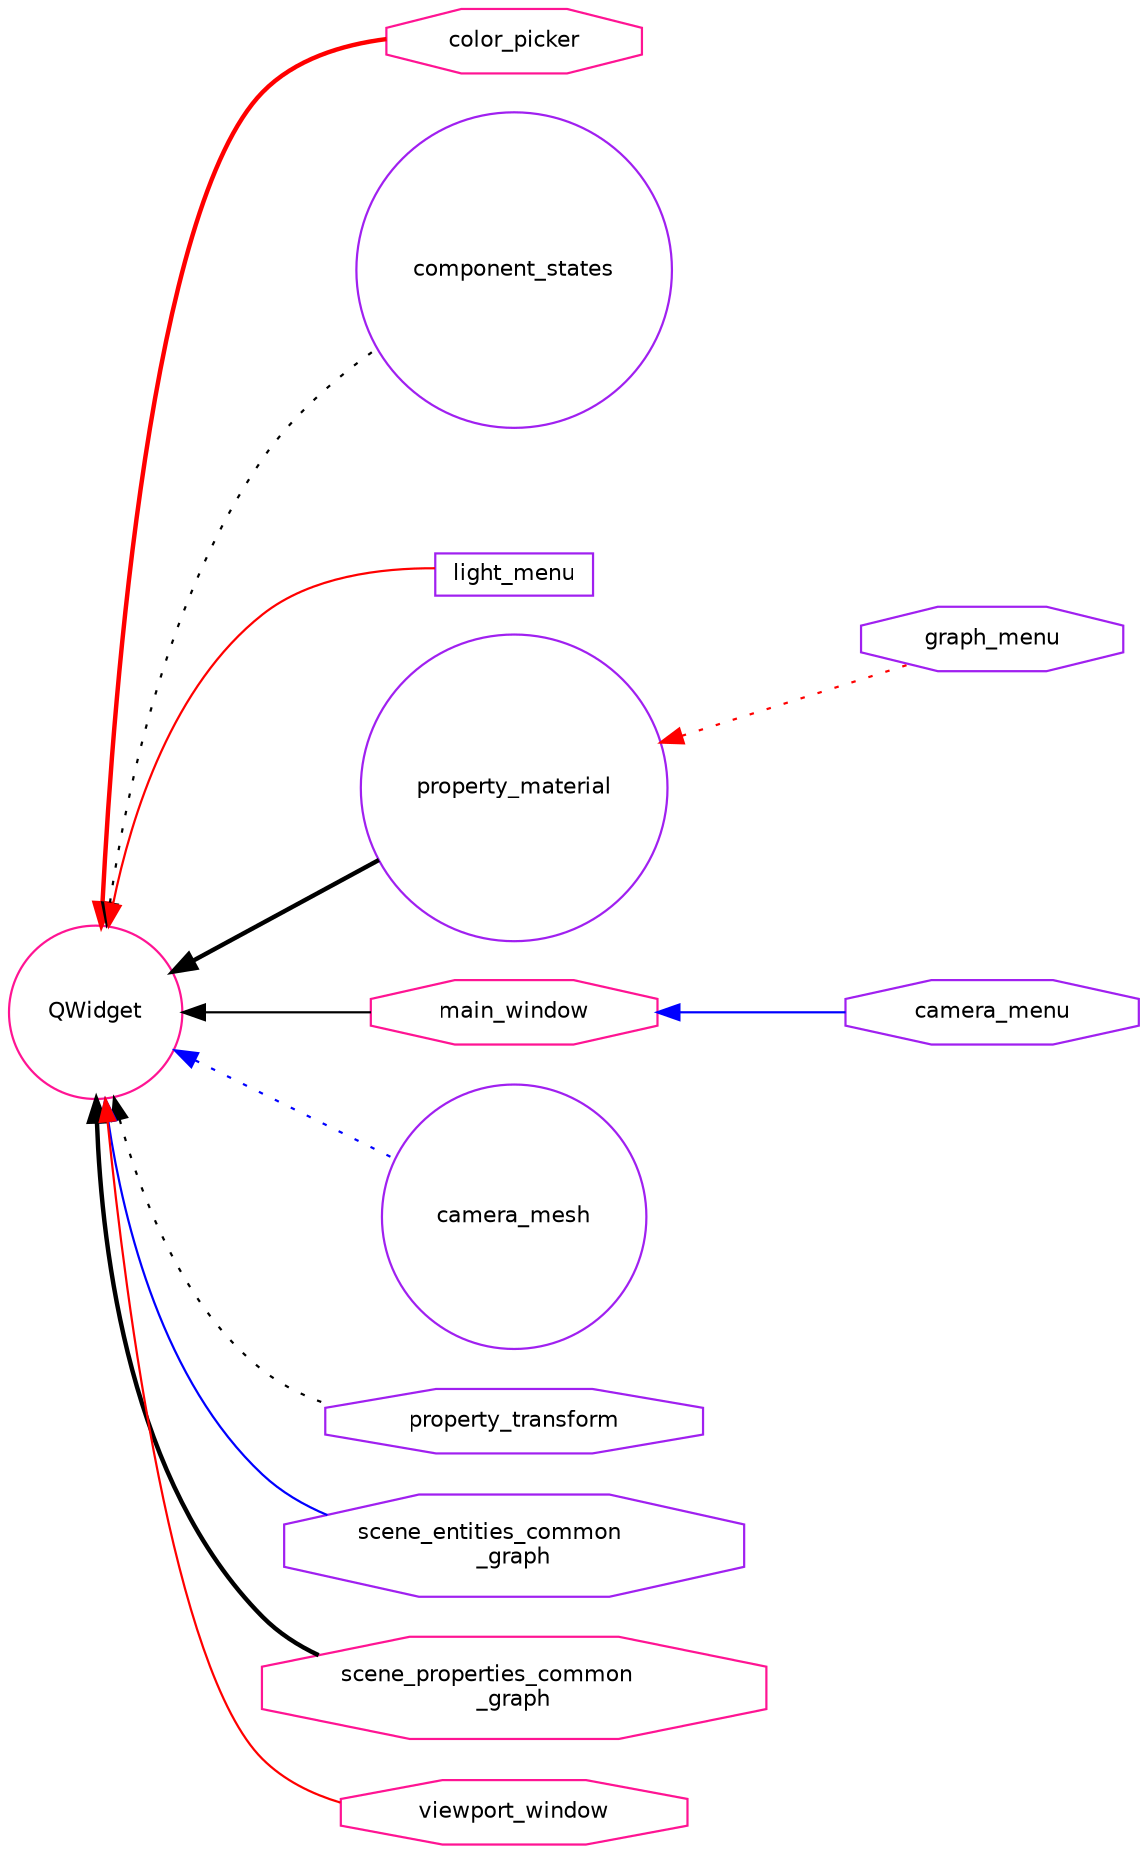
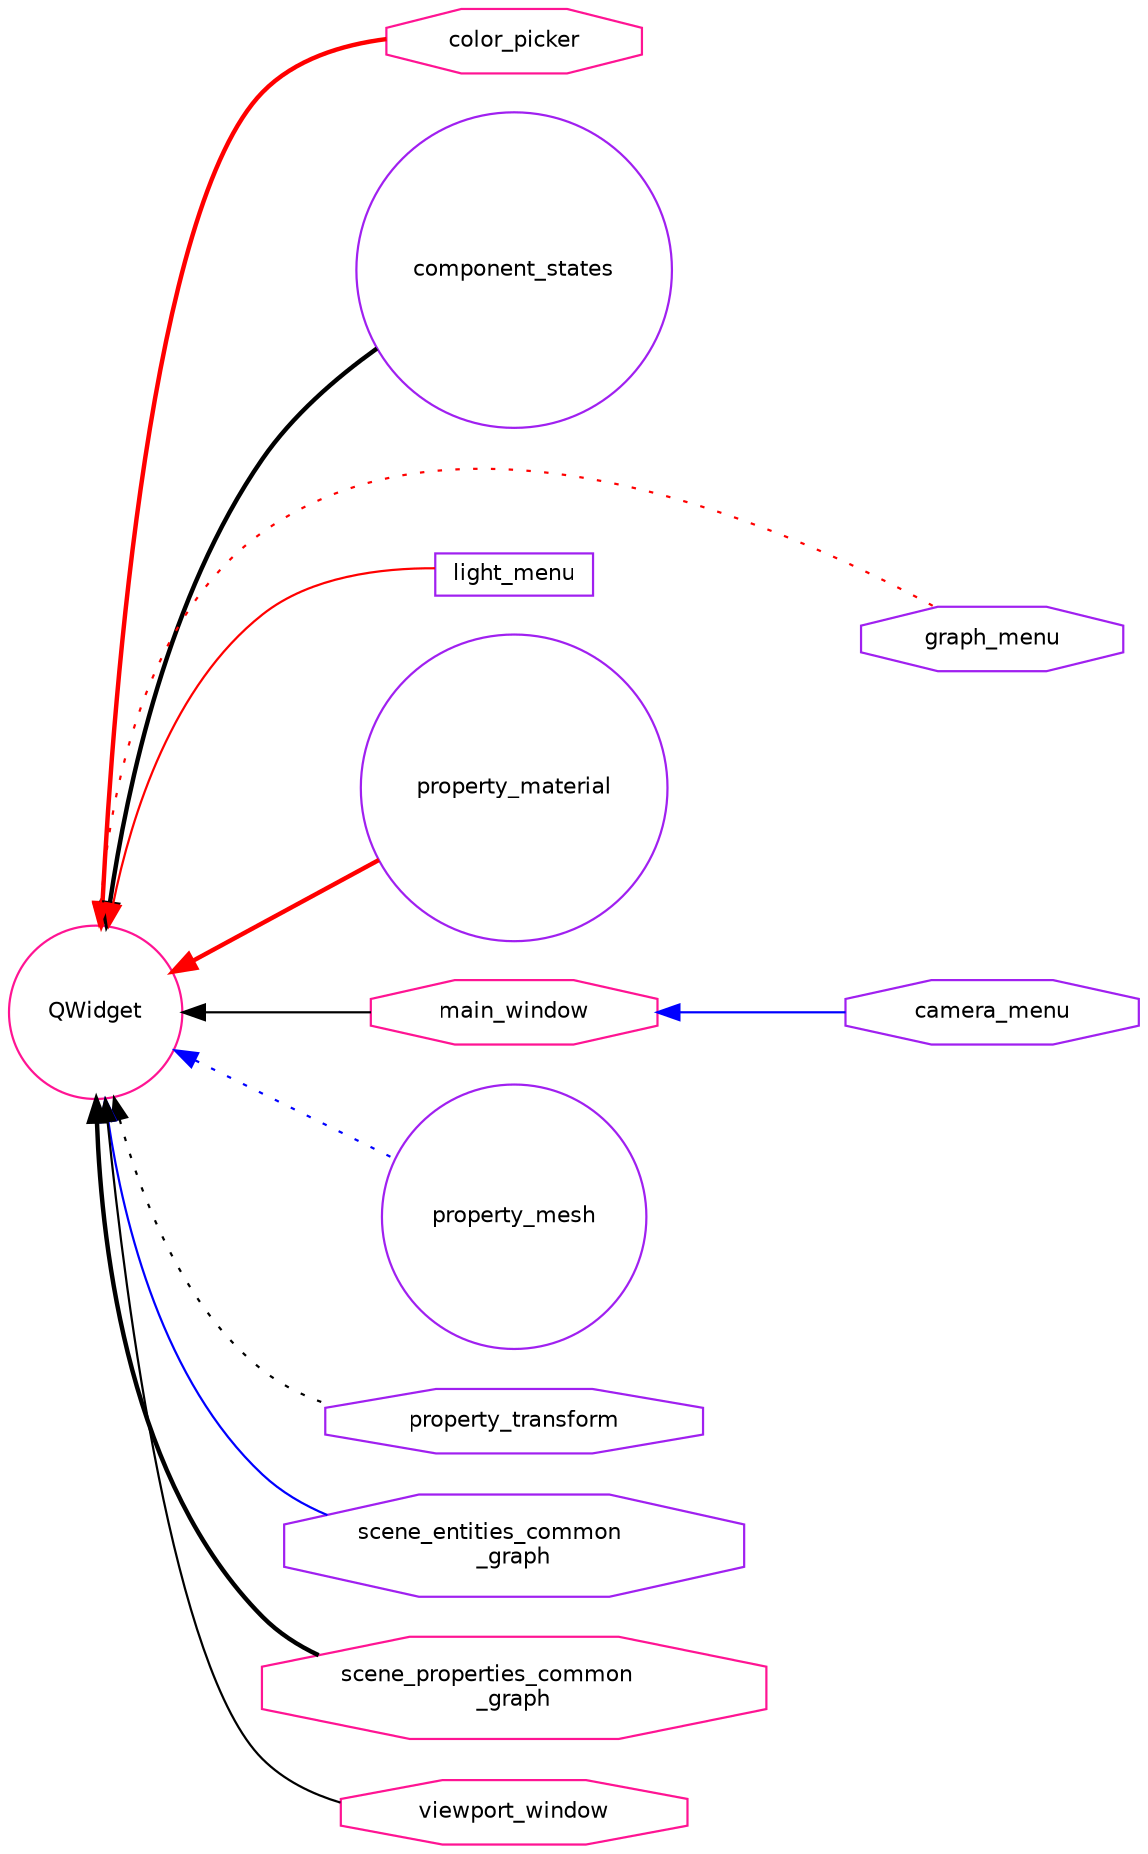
(190, 597) -> (202, 568)
(796, 700) -> (398, 479)
(286, 911) -> (286, 911)
(514, 1217) -> (514, 1217)
(163, 1494) -> (163, 1494)
